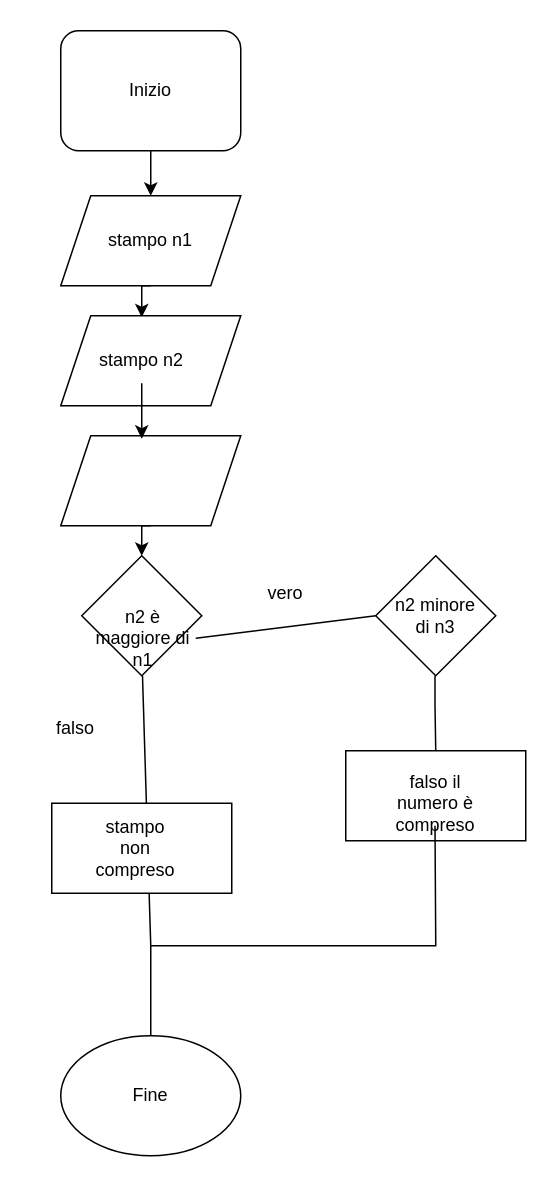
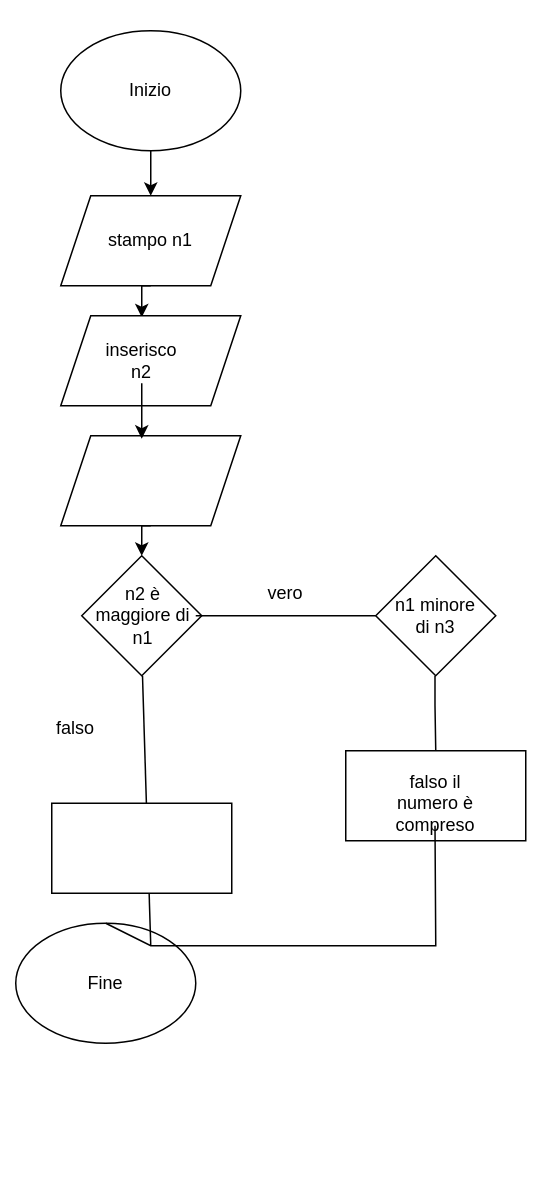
(151, 91) -> (151, 91)
(142, 361) -> (142, 361)
(436, 616) -> (436, 616)
(143, 638) -> (143, 616)
(136, 848) -> none
(151, 1096) -> (106, 983)
